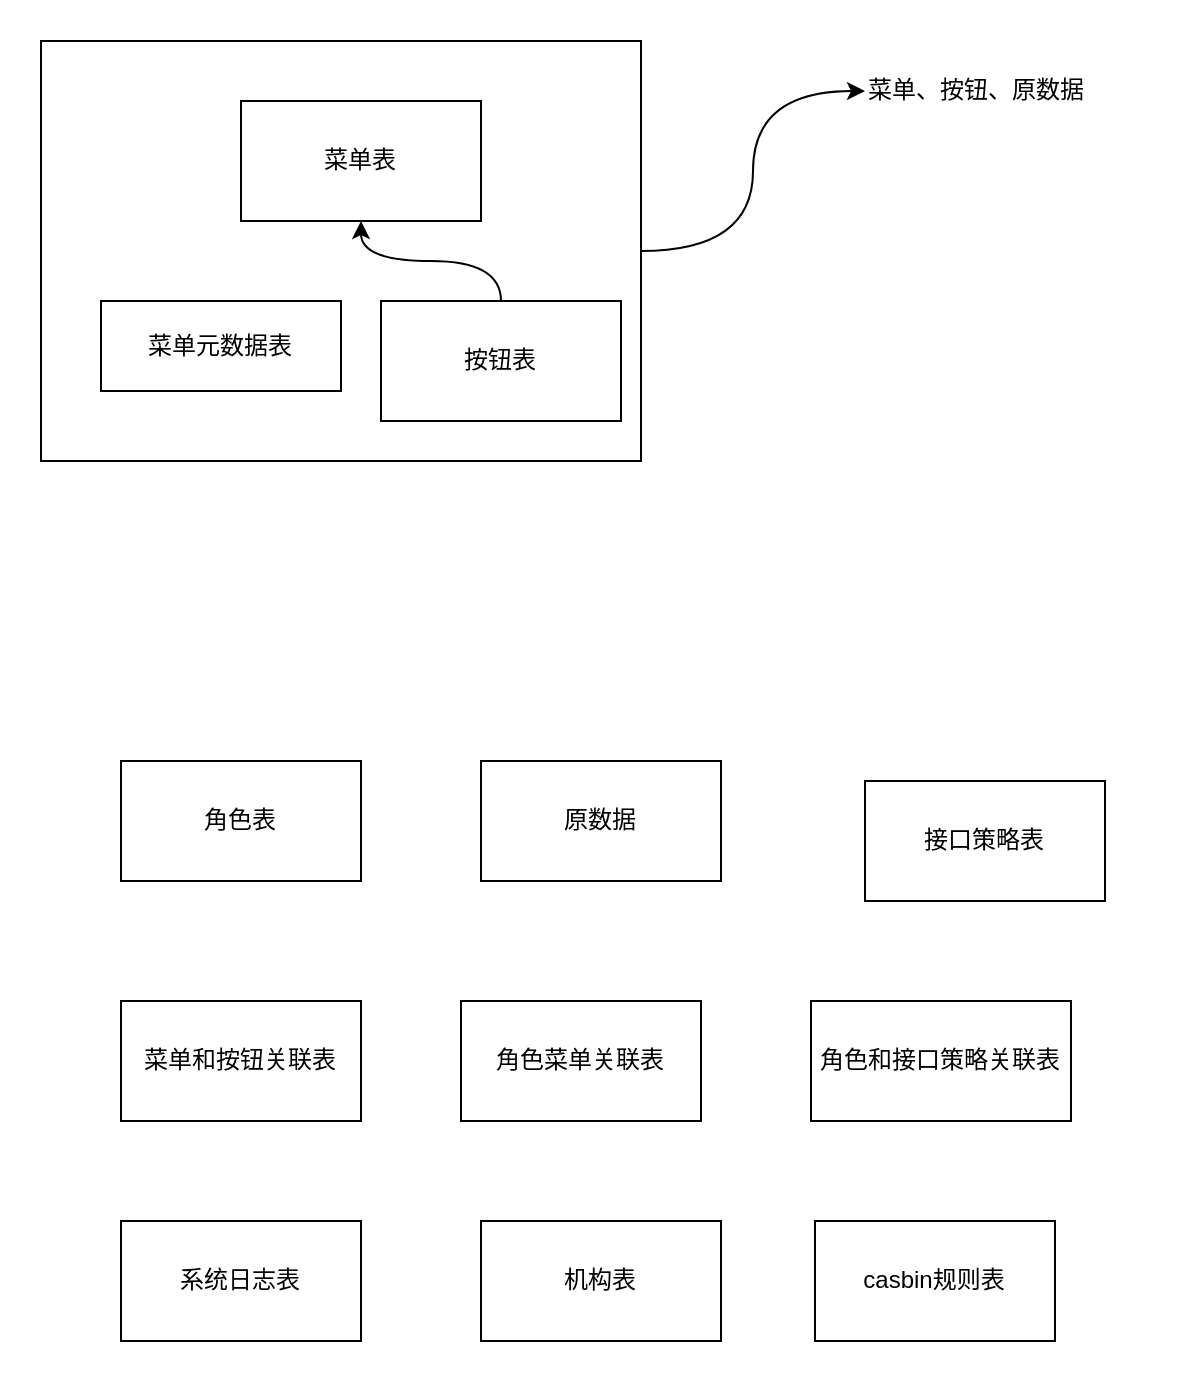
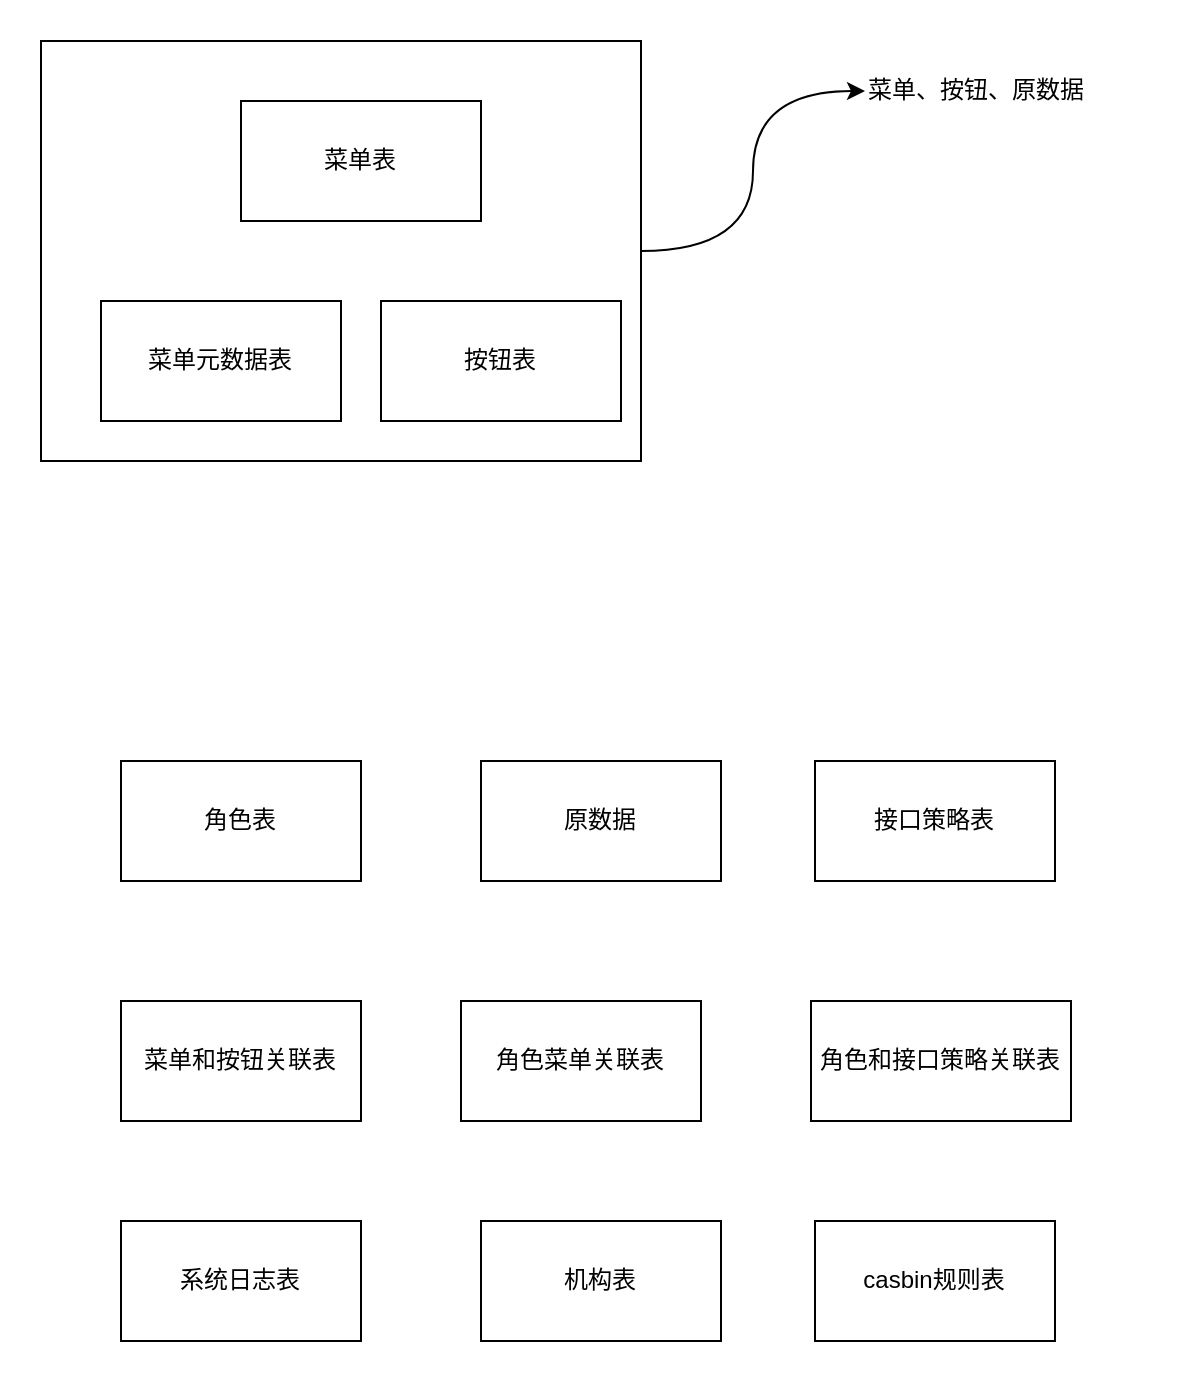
(435, 261) -> none
(221, 346) -> (221, 361)
(985, 841) -> (935, 821)
